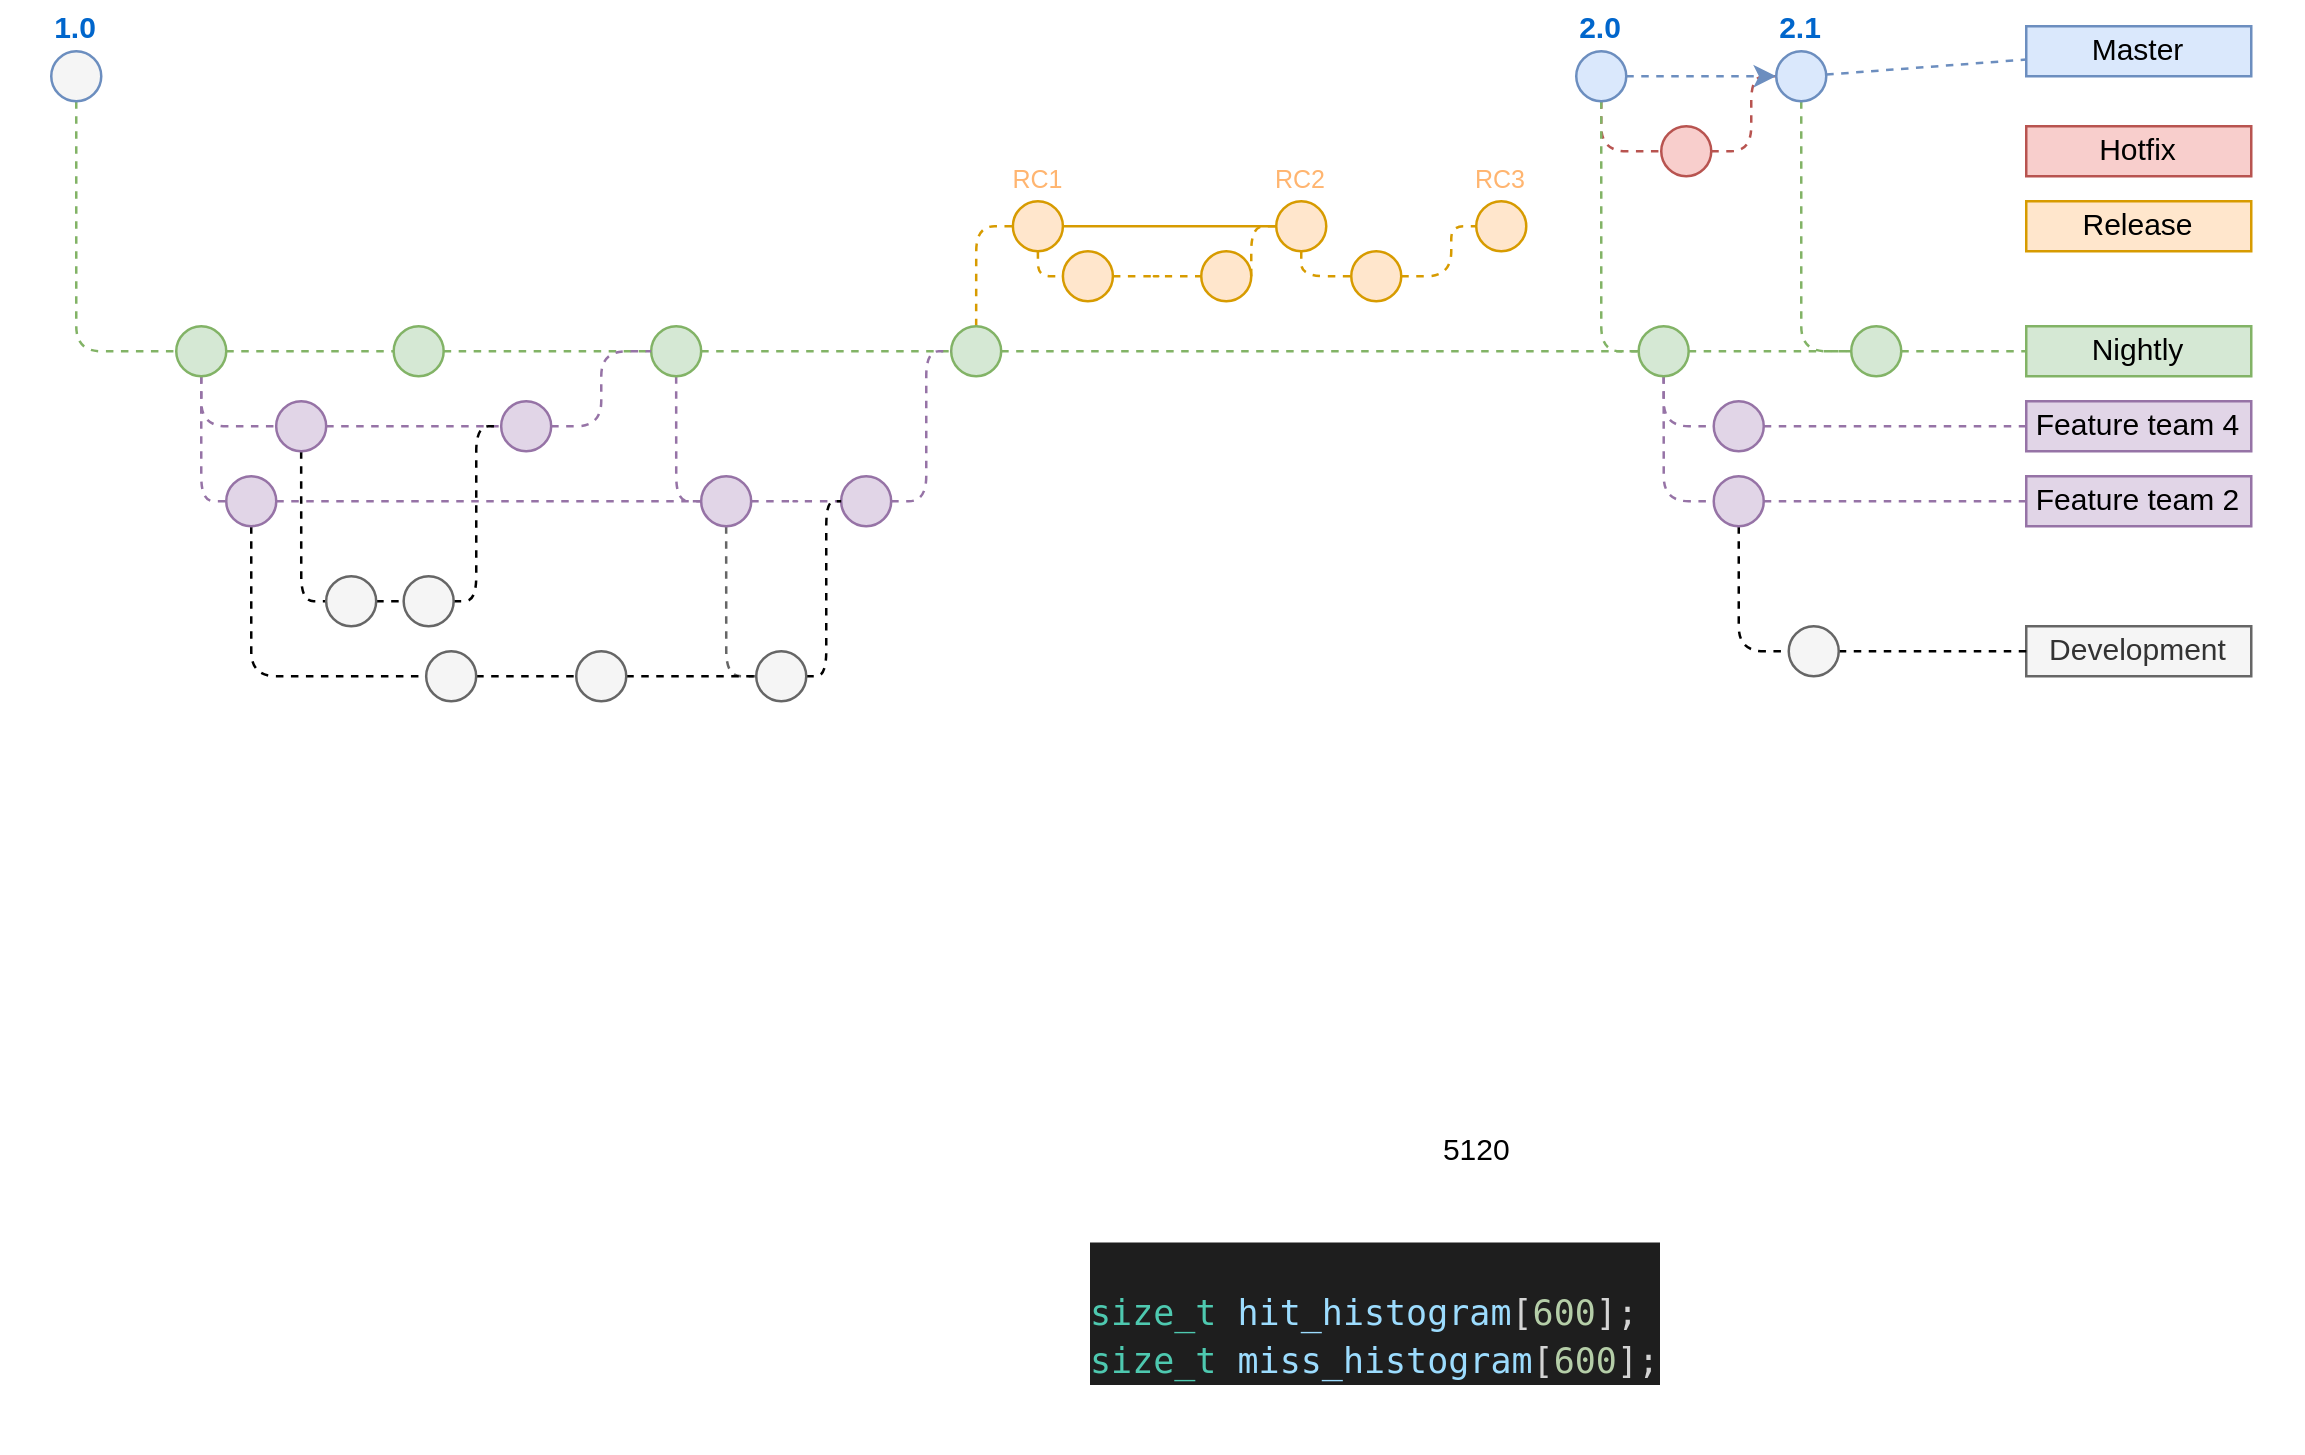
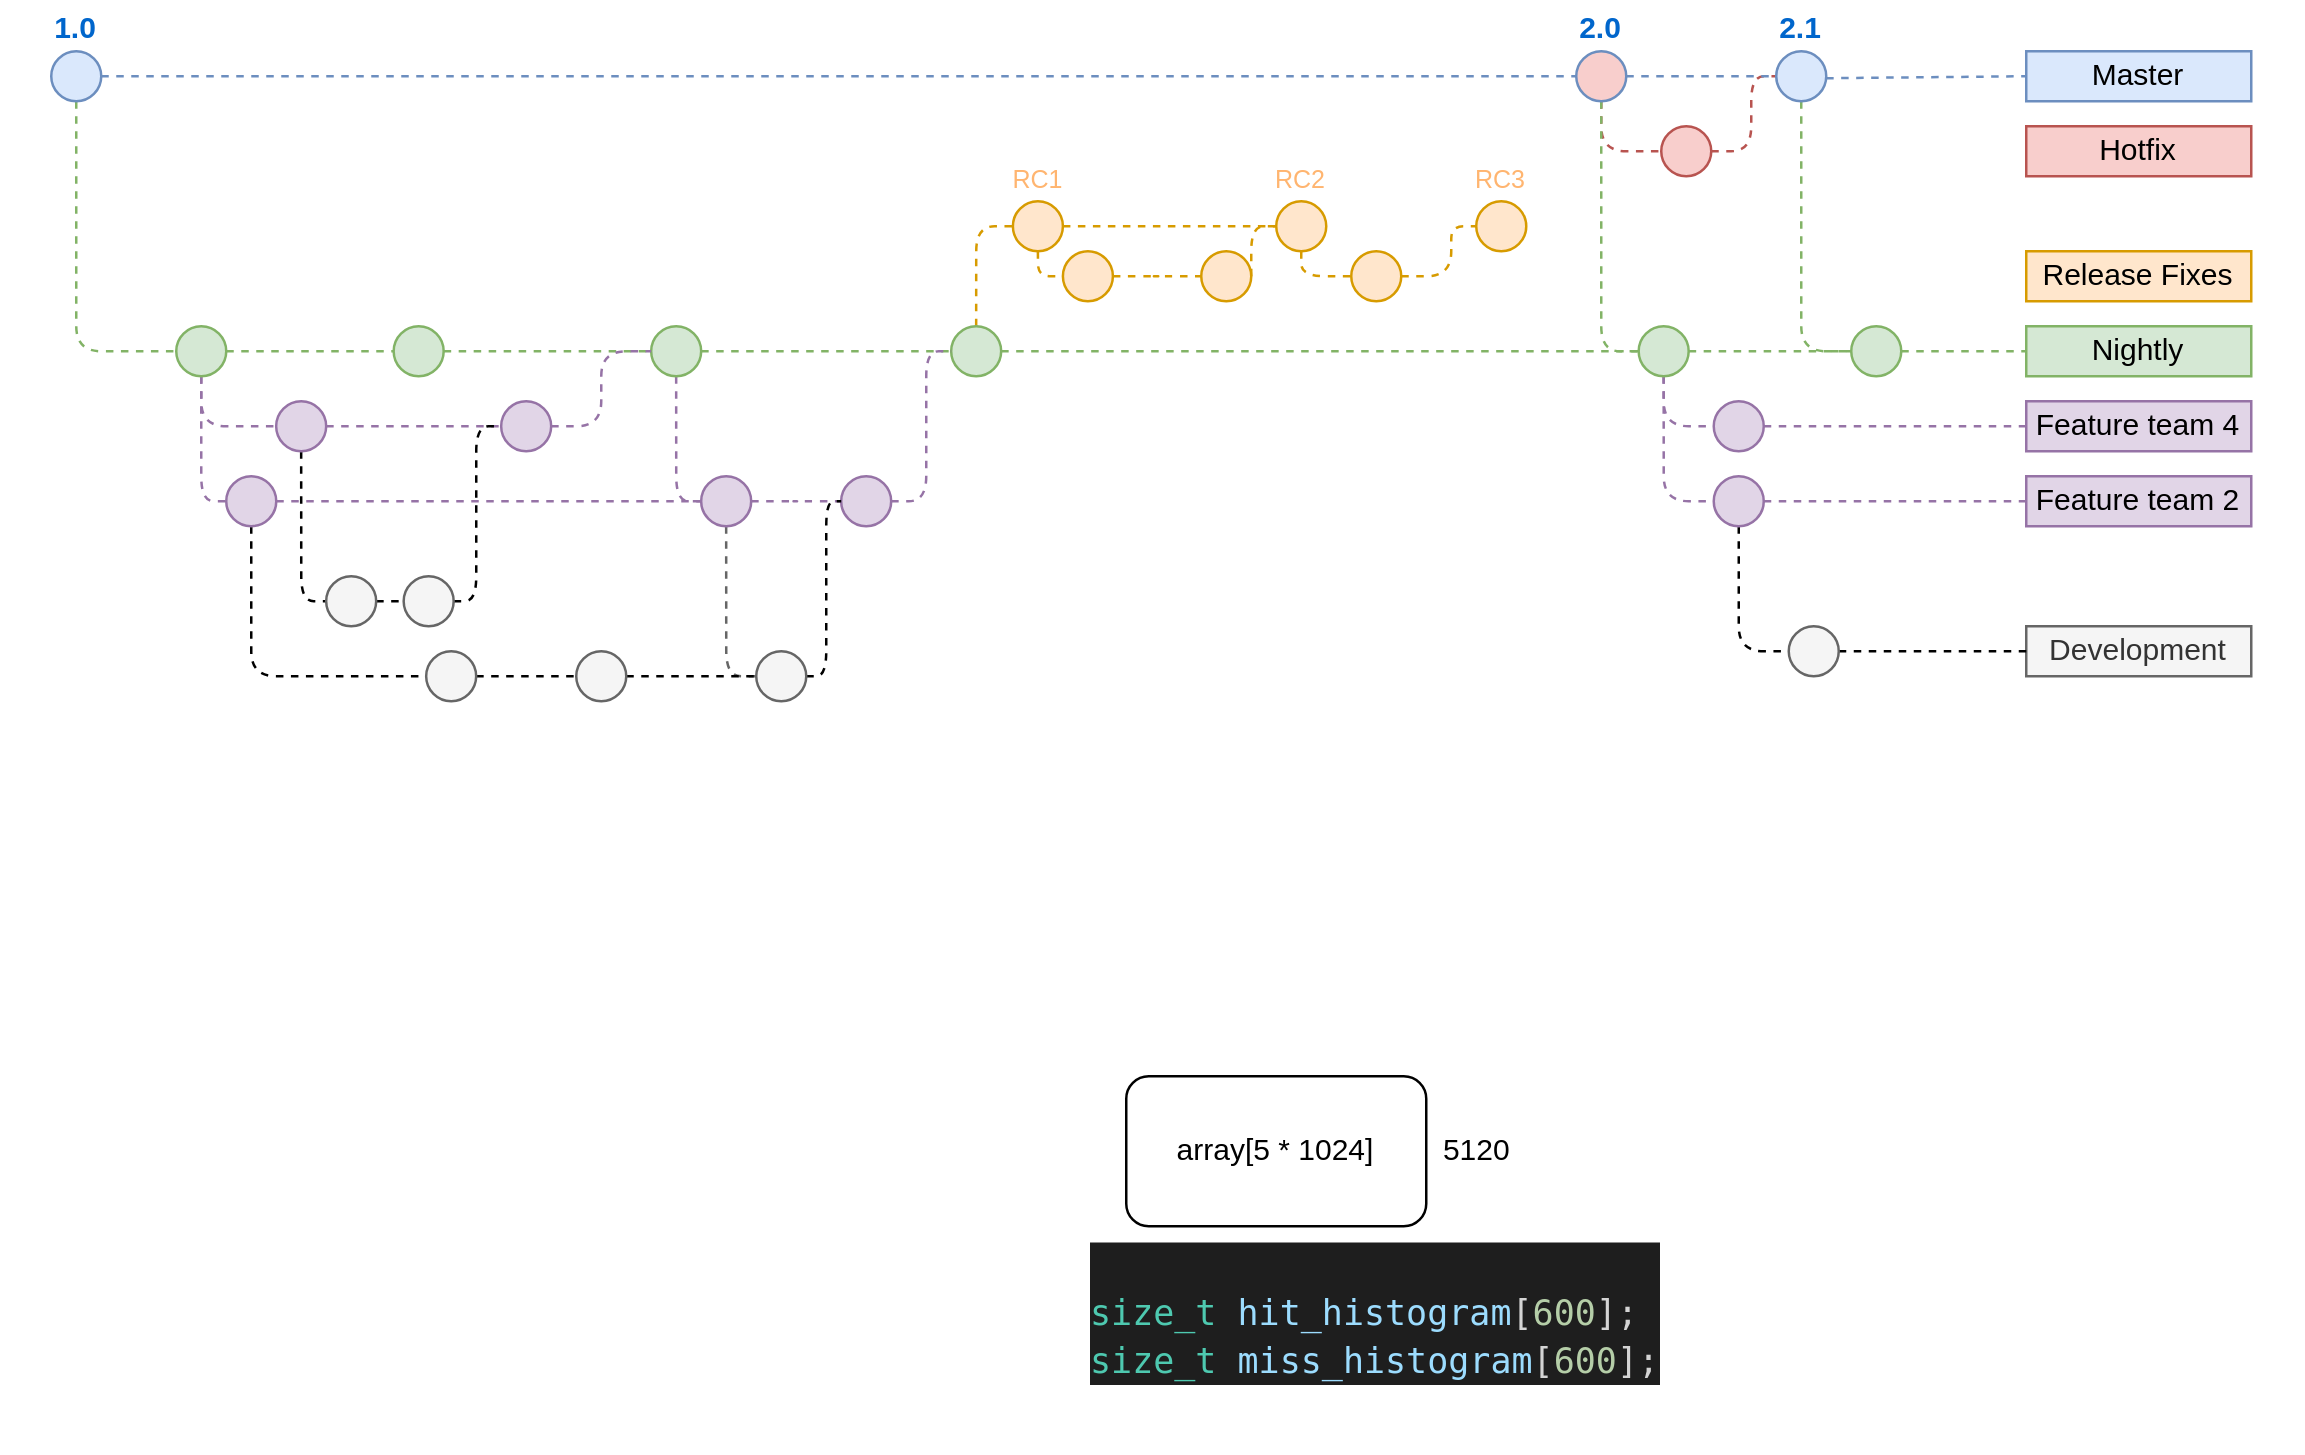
(2139, 51) -> (2139, 76)
(76, 76) -> (76, 76)
none -> (838, 76)
(1601, 76) -> (1601, 76)
(1626, 76) -> (1626, 76)
(1160, 226) -> (1160, 226)
(2139, 226) -> none
none -> (2139, 276)
none -> (1276, 1151)
